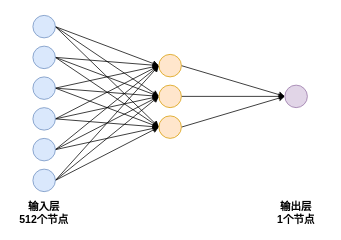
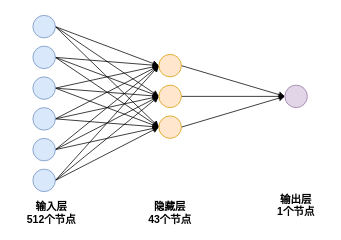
(44, 213) -> (51, 213)
none -> (170, 213)
(296, 213) -> (296, 205)
